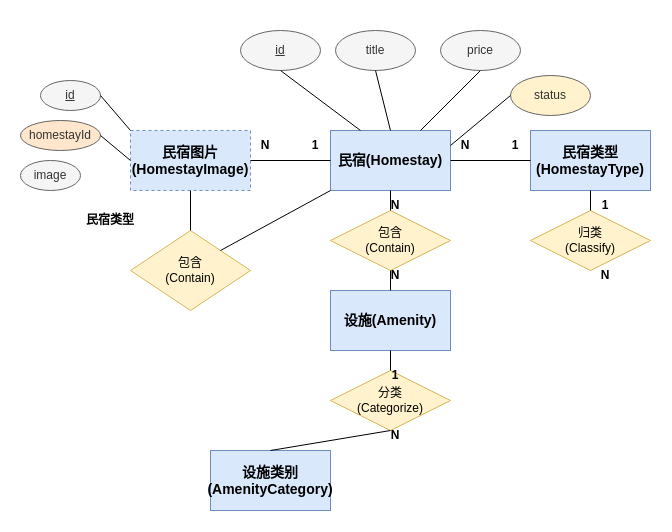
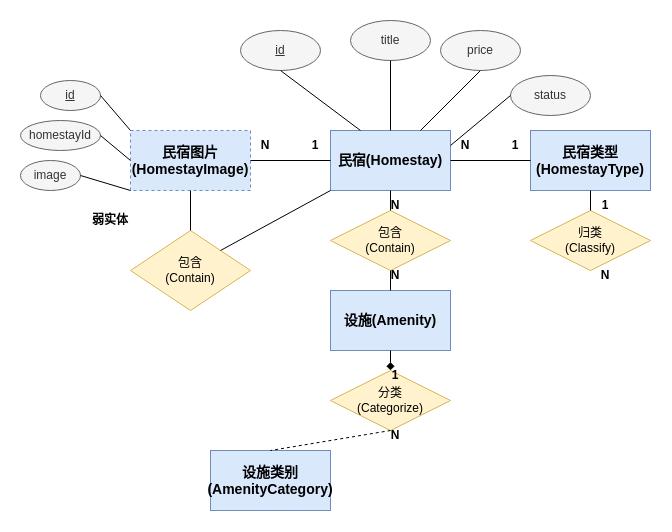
(376, 51) -> (391, 41)
(551, 96) -> (551, 96)
(61, 136) -> (61, 136)
none -> (106, 183)
(111, 221) -> (111, 221)
(391, 366) -> (391, 362)
(329, 441) -> (329, 441)
